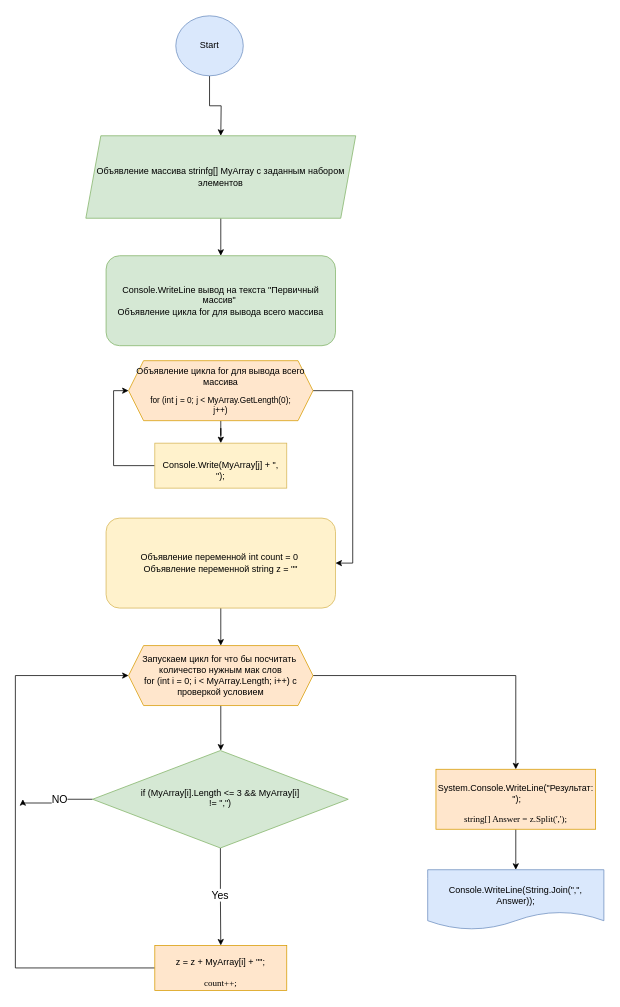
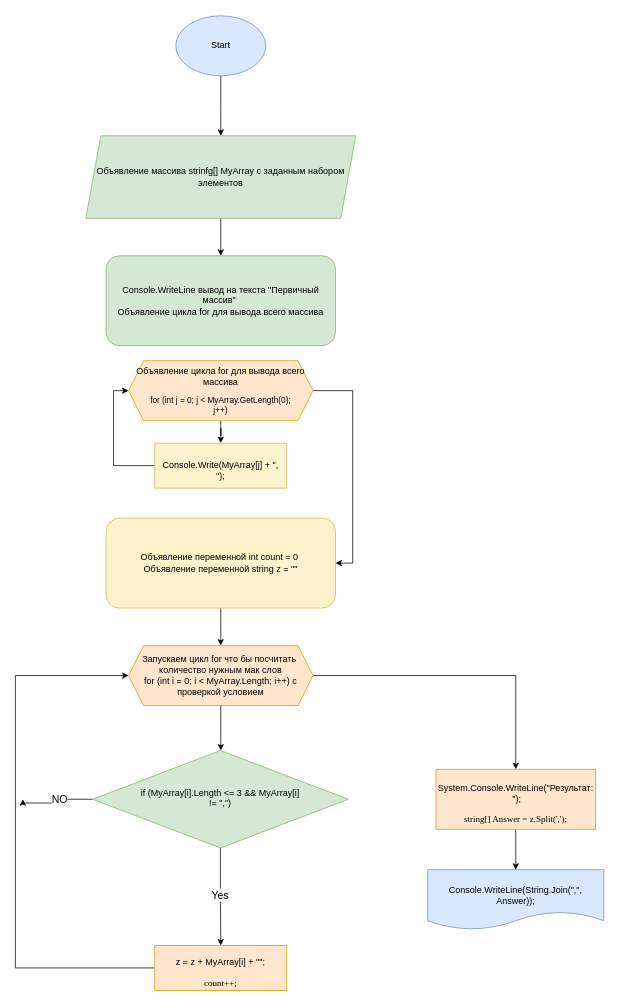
(210, 45) -> (221, 45)
